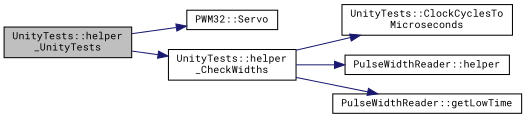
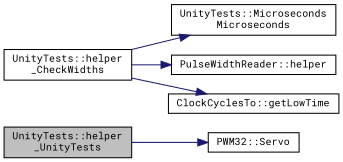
(427, 20) -> (254, 20)
(145, 53) -> none
(427, 104) -> (254, 104)
